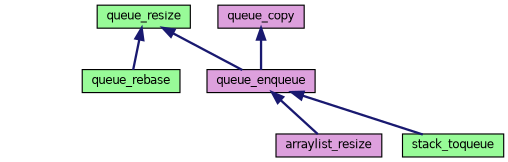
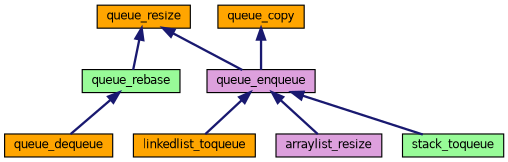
(144, 17) -> (144, 17)
(261, 17) -> (261, 17)
none -> (59, 145)
none -> (194, 145)
